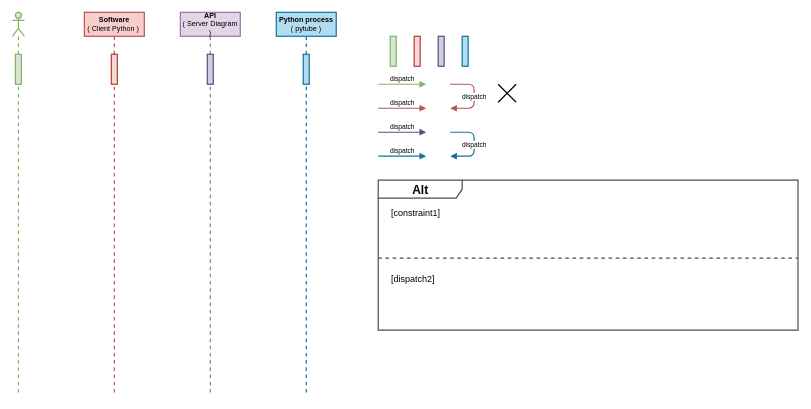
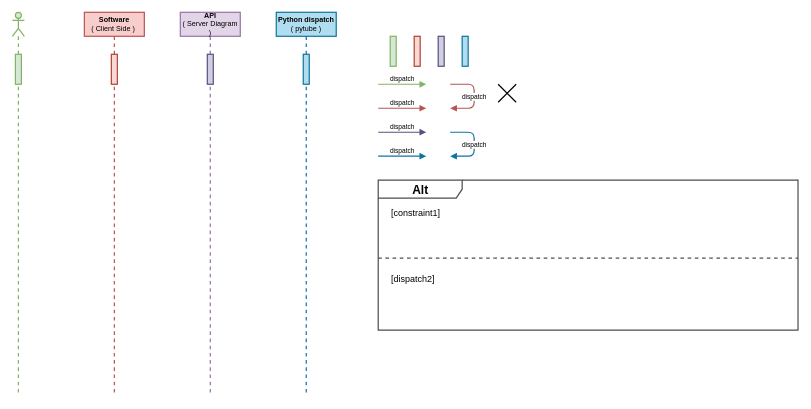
(114, 24) -> (114, 24)
(306, 24) -> (306, 24)
